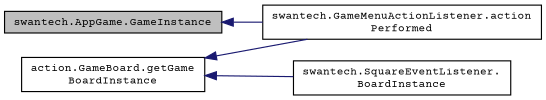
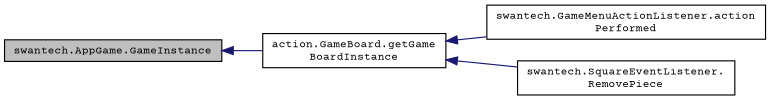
(248, 22) -> (248, 51)
(402, 78) -> (626, 78)
